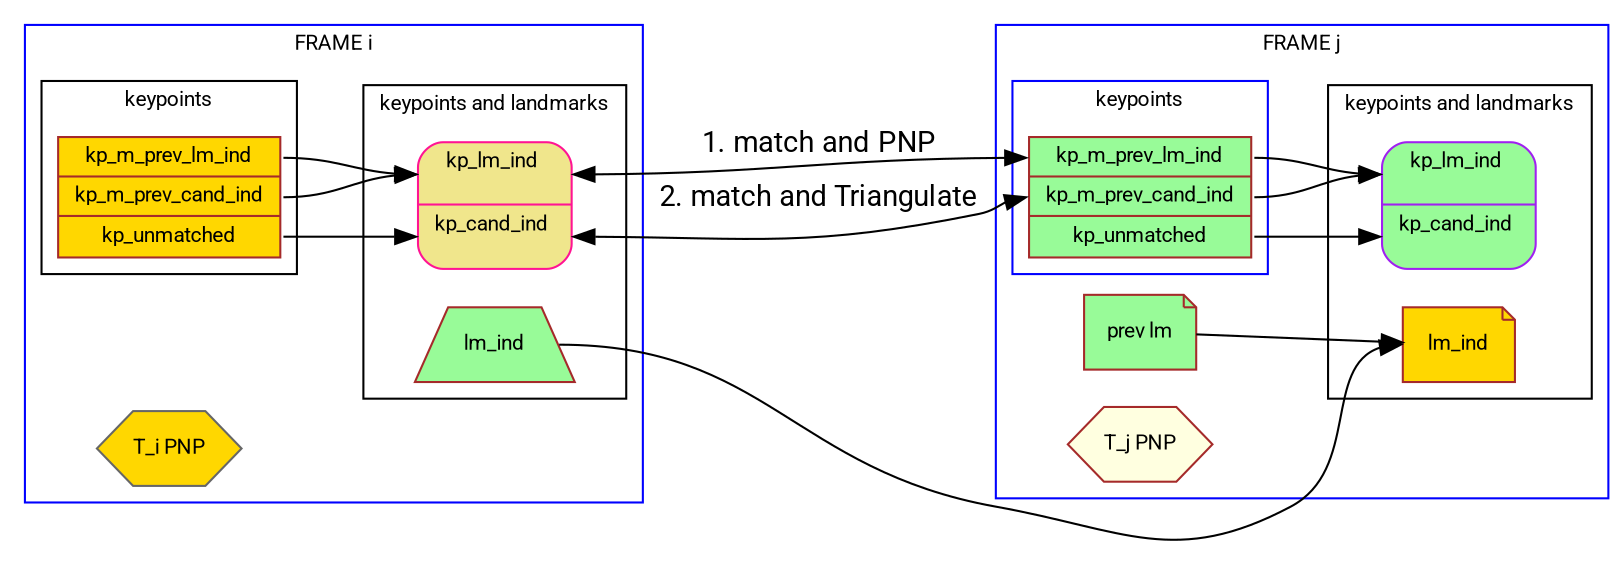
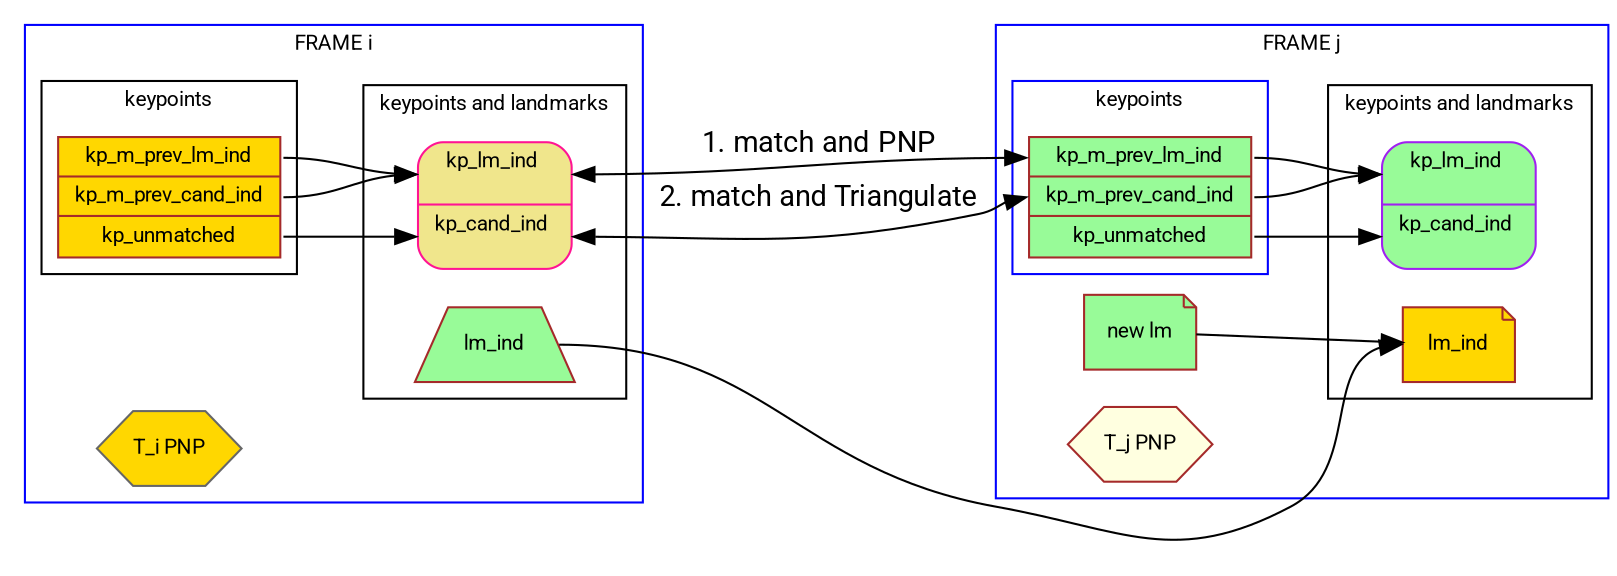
(1140, 332) -> (1140, 332)
